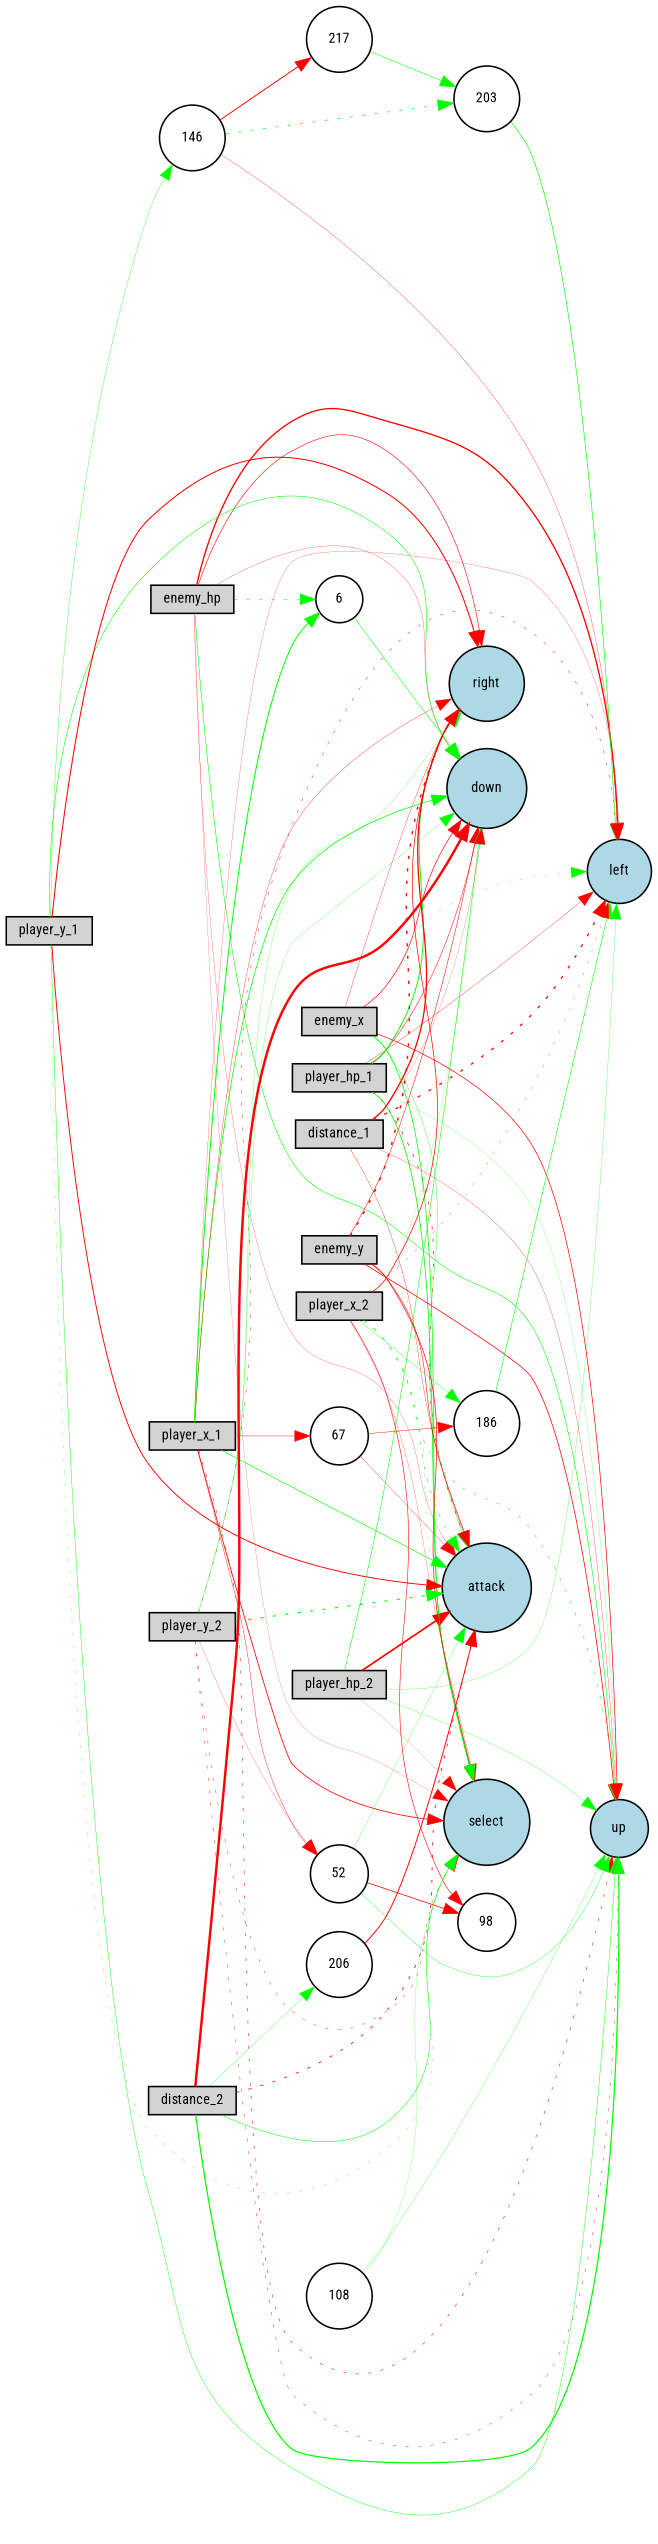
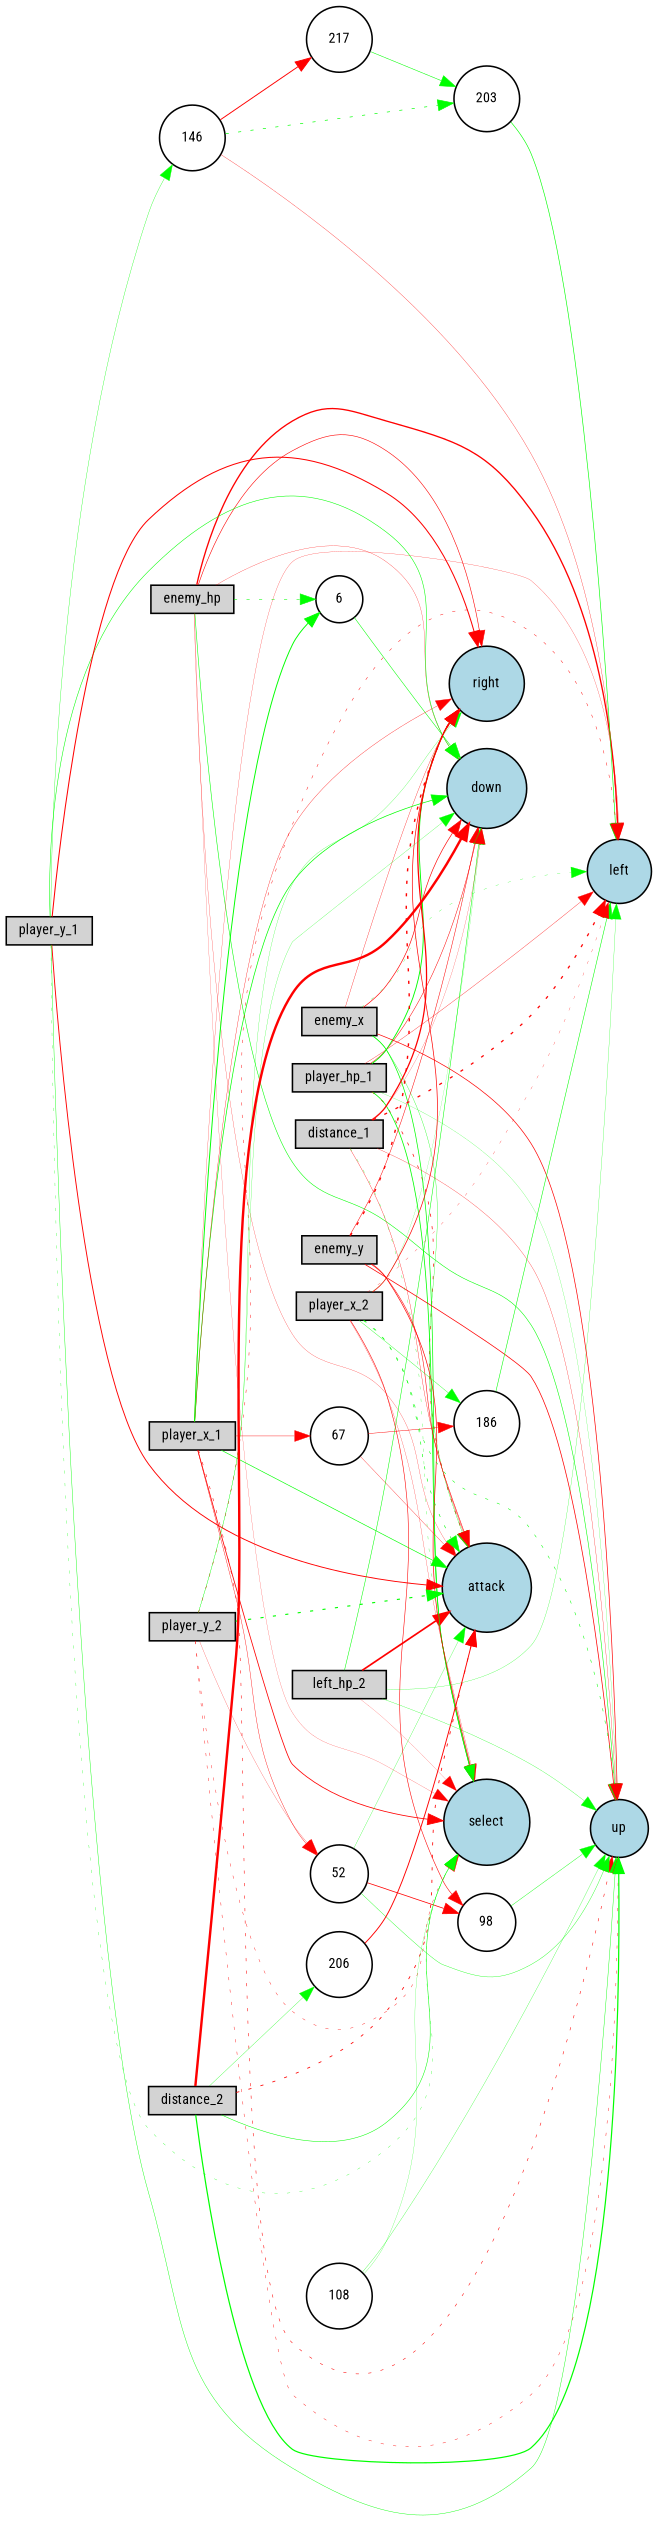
(339, 1685) -> (339, 1685)
none -> (547, 1880)
